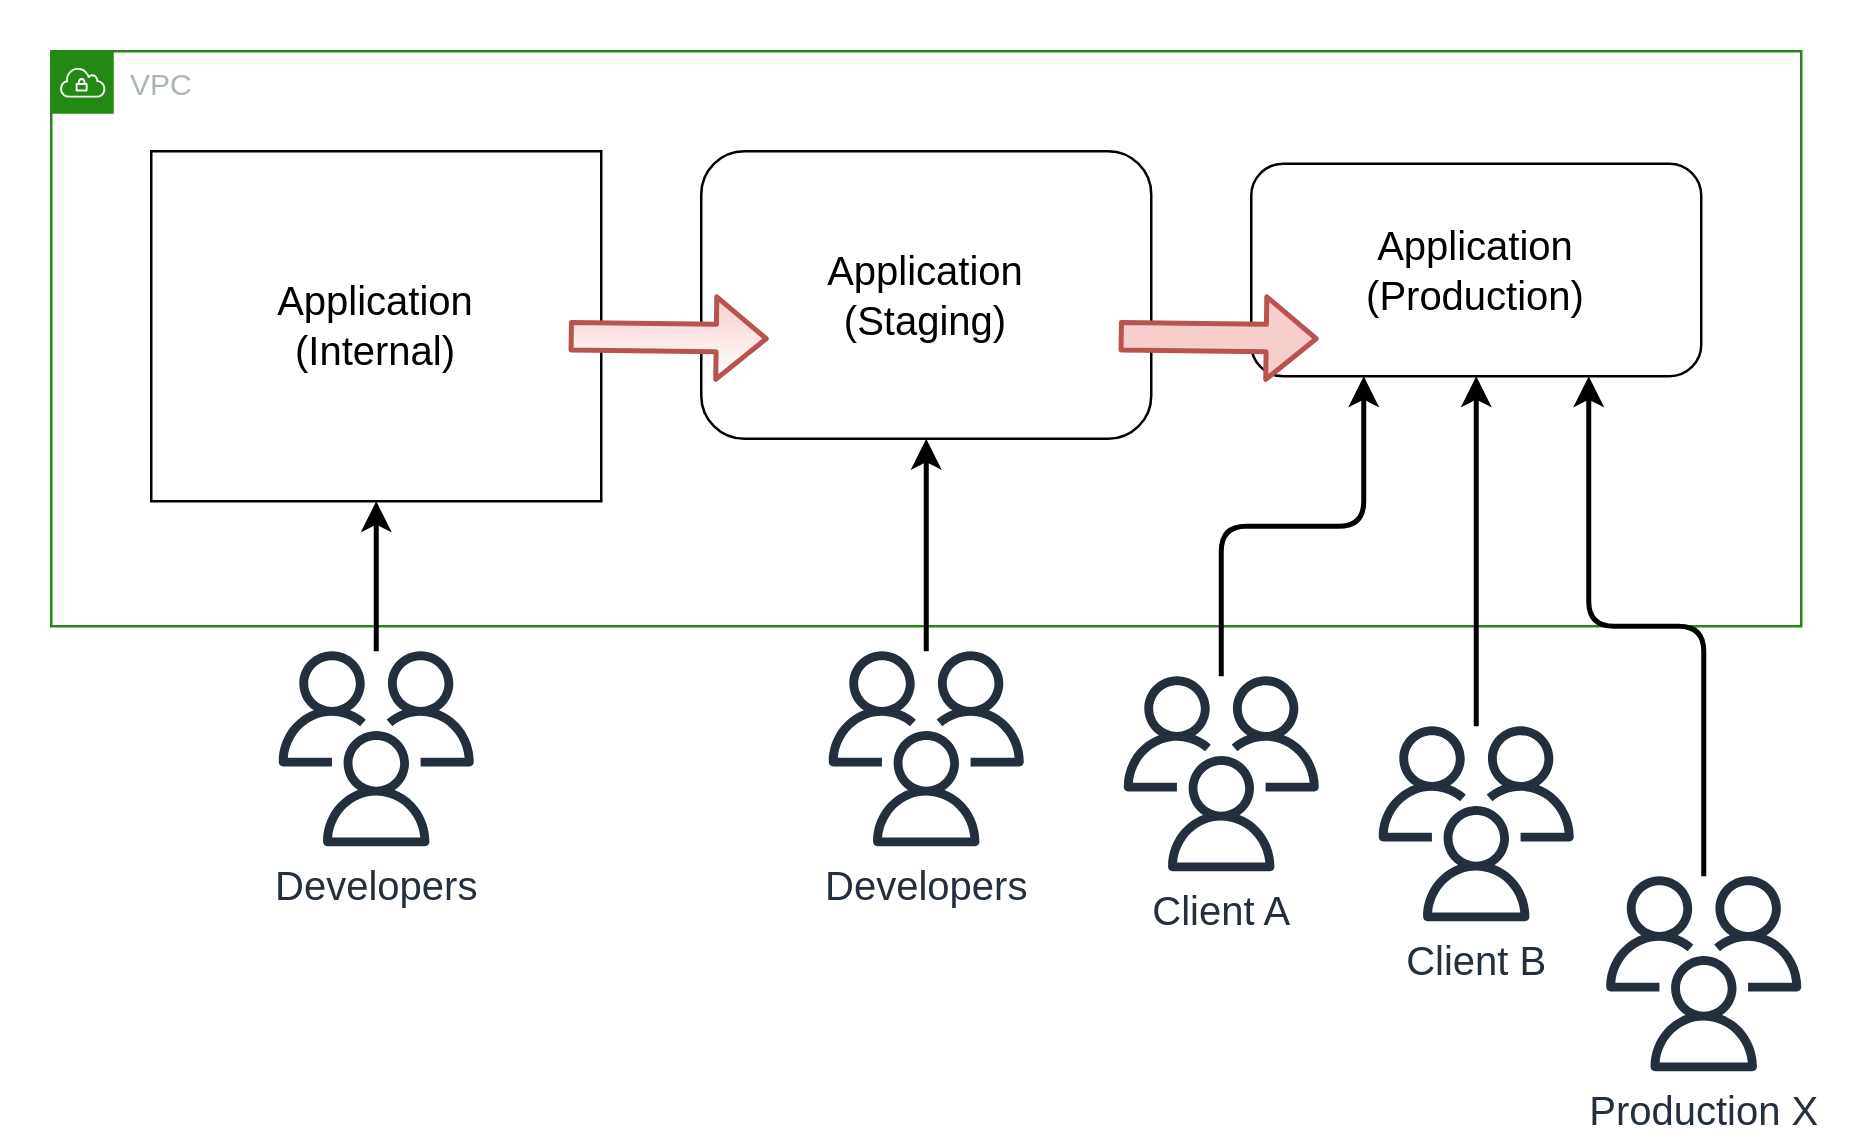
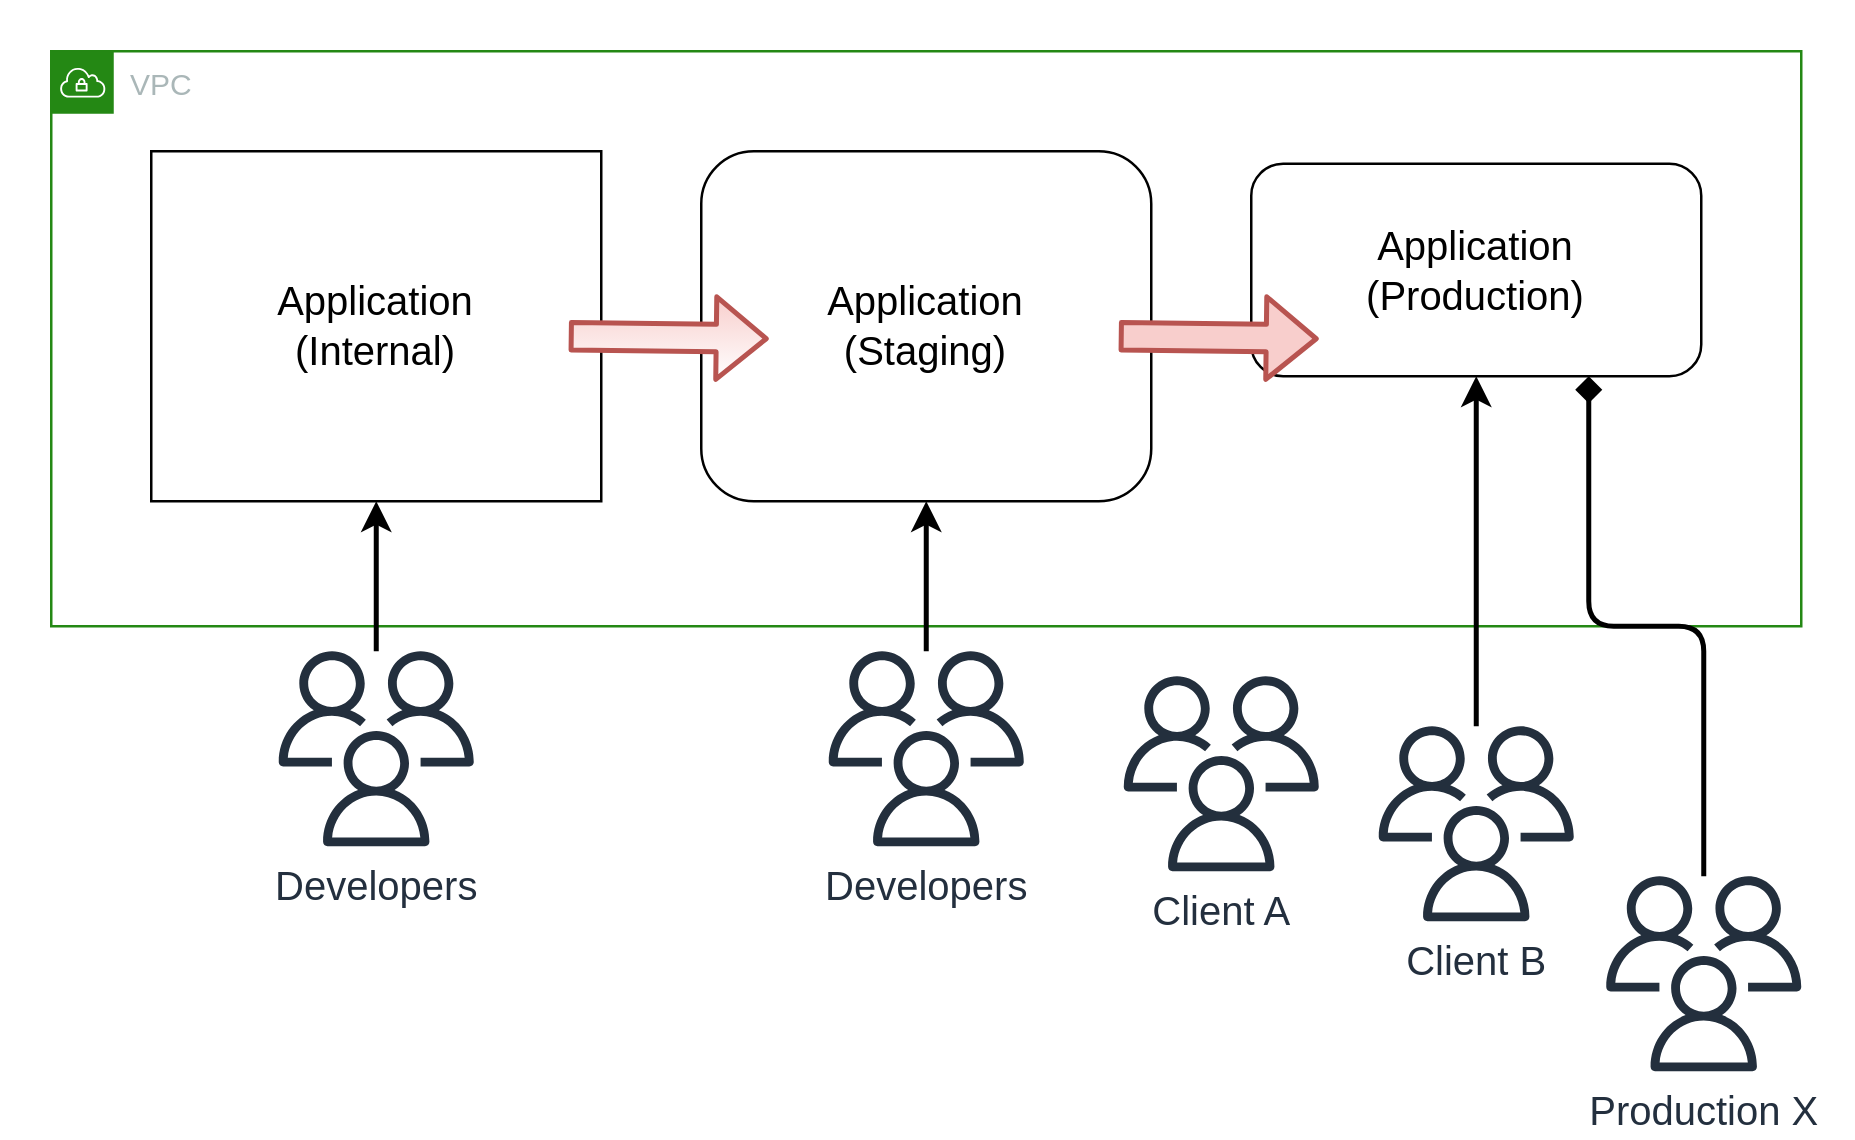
(926, 295) -> (926, 326)
(1589, 400) -> (1589, 401)
(1310, 526) -> none
